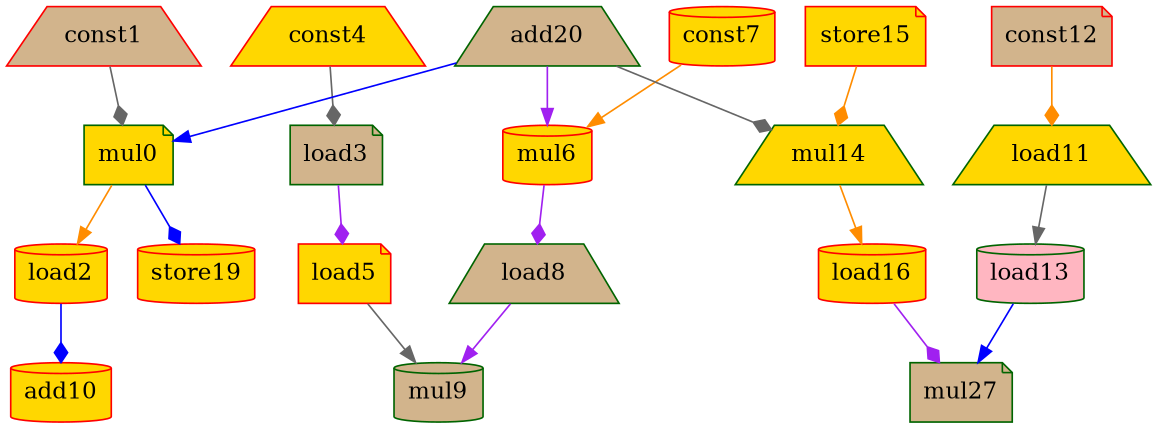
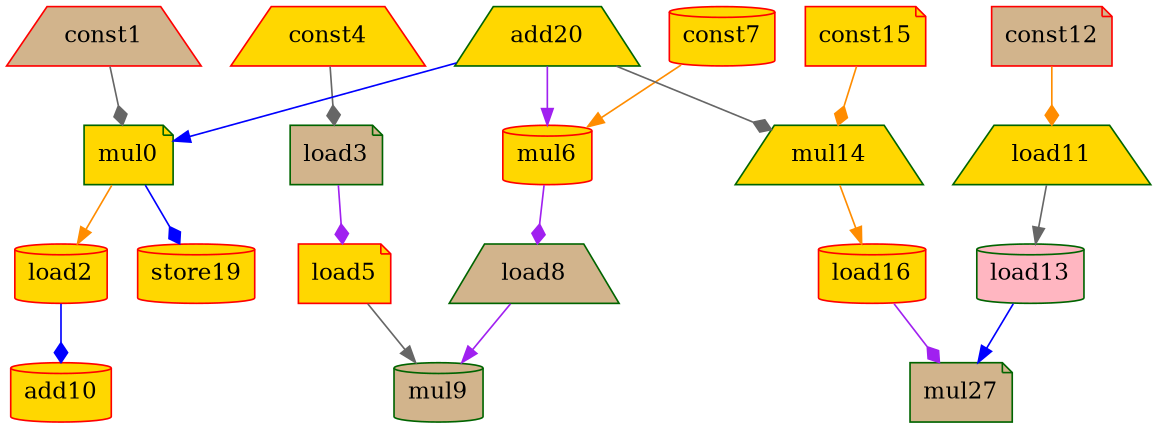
(547, 36) -> (547, 36)
(866, 36) -> (866, 36)
